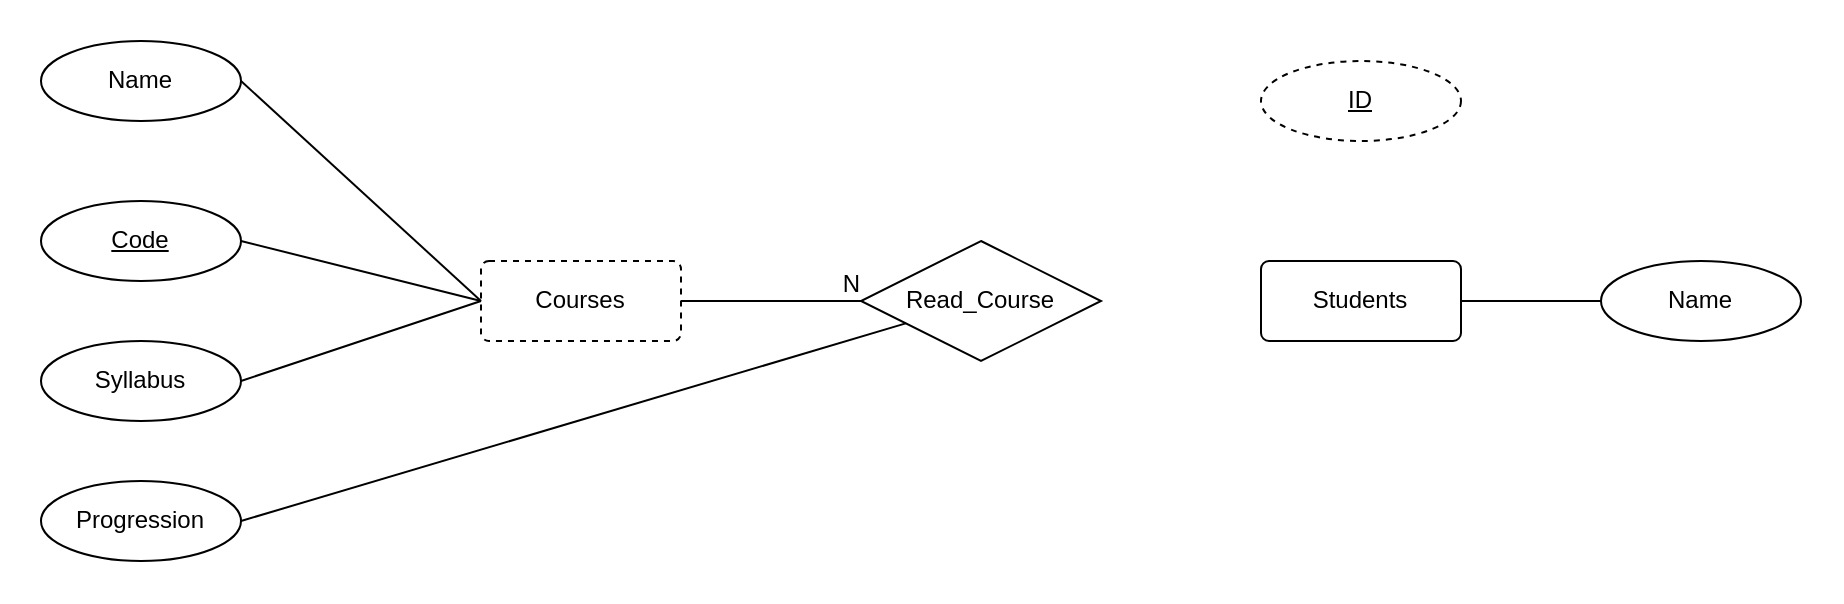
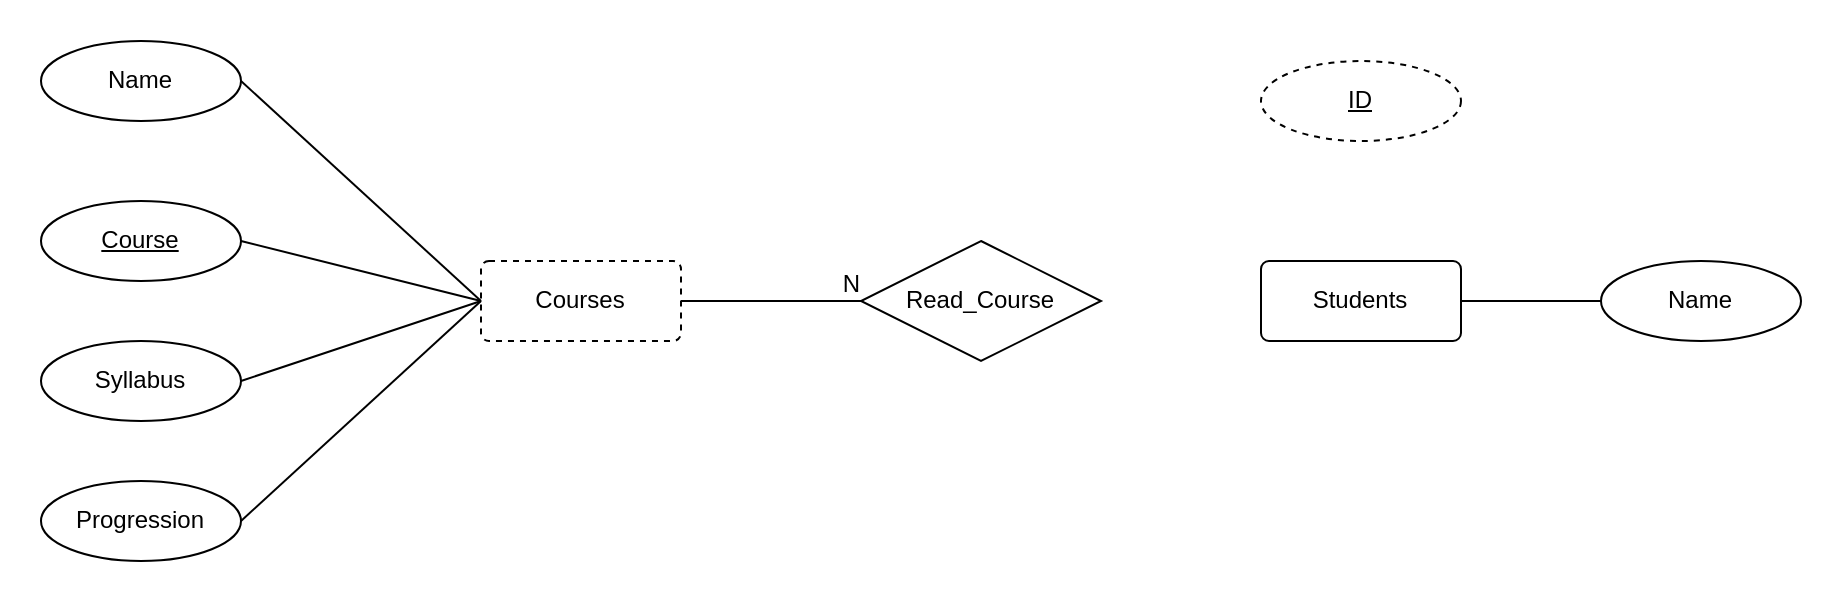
(141, 241) -> (141, 241)
(573, 422) -> (358, 414)
